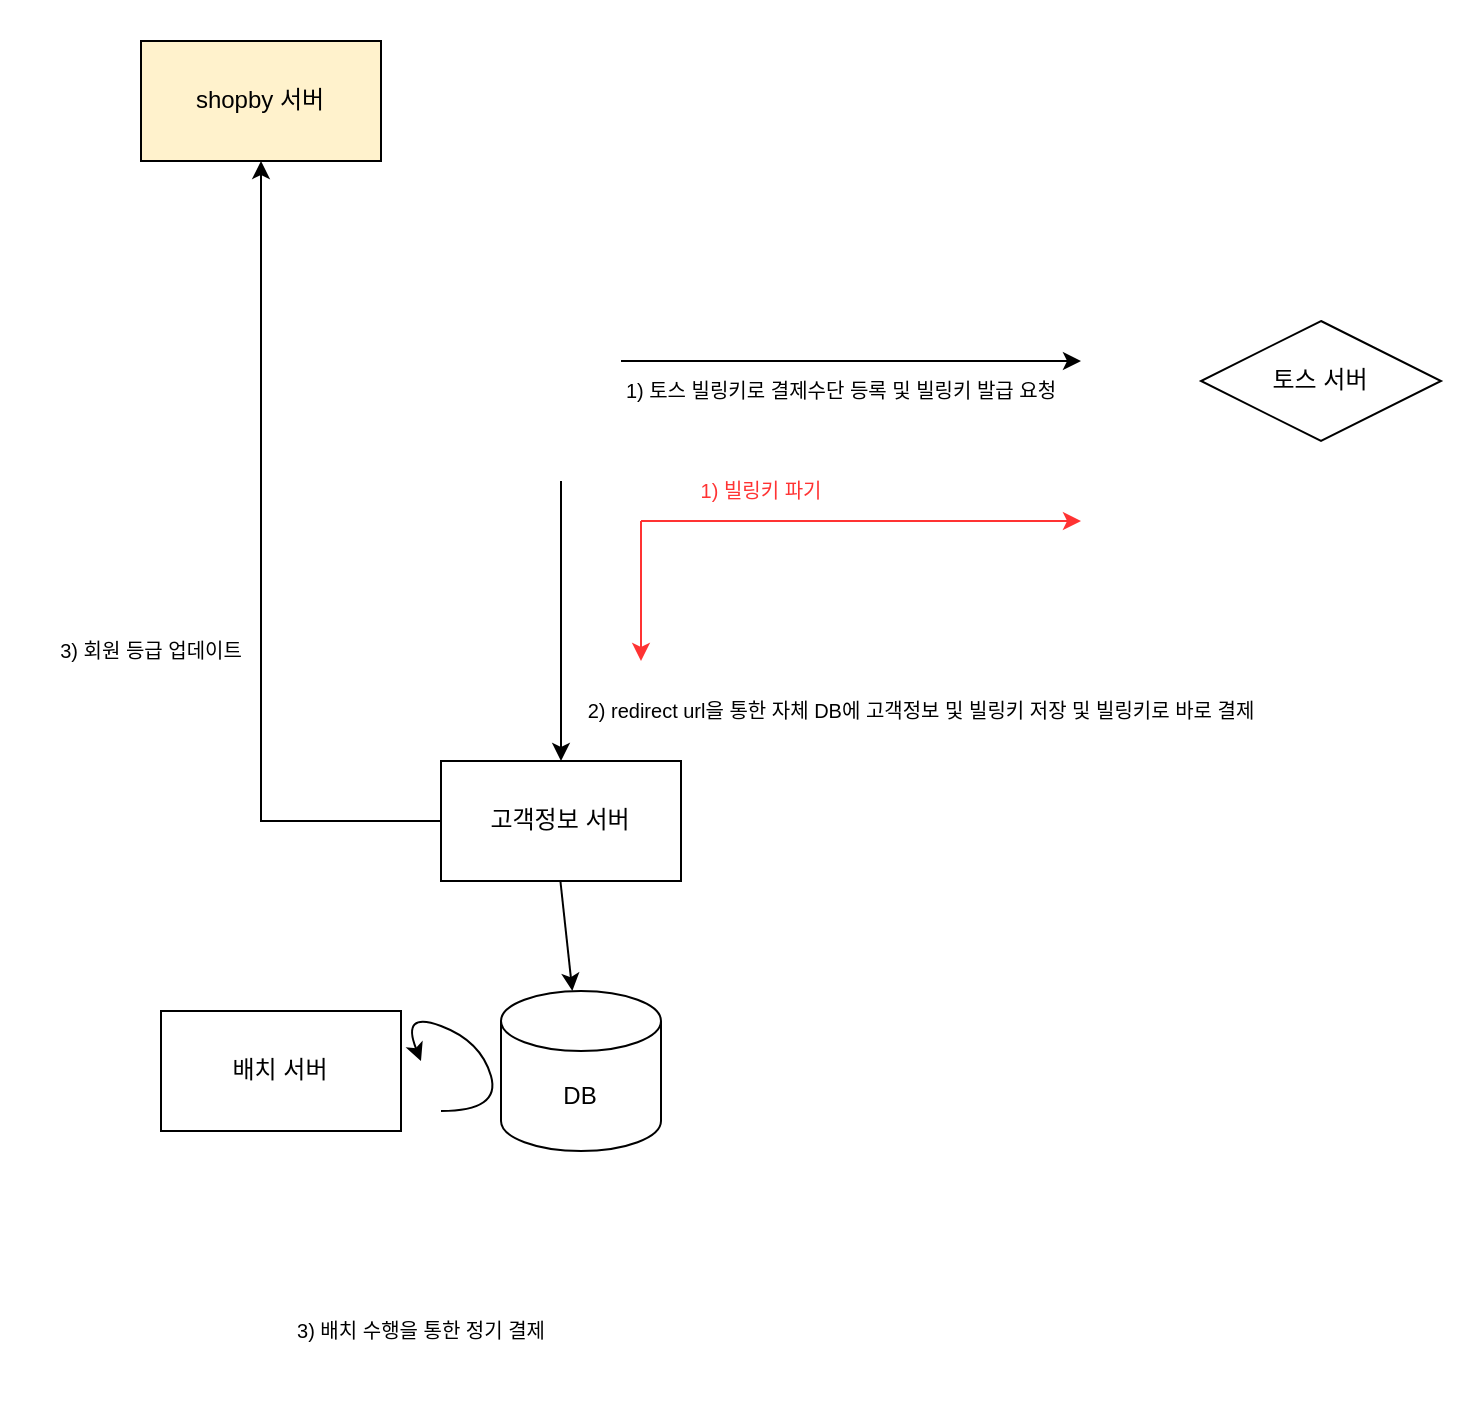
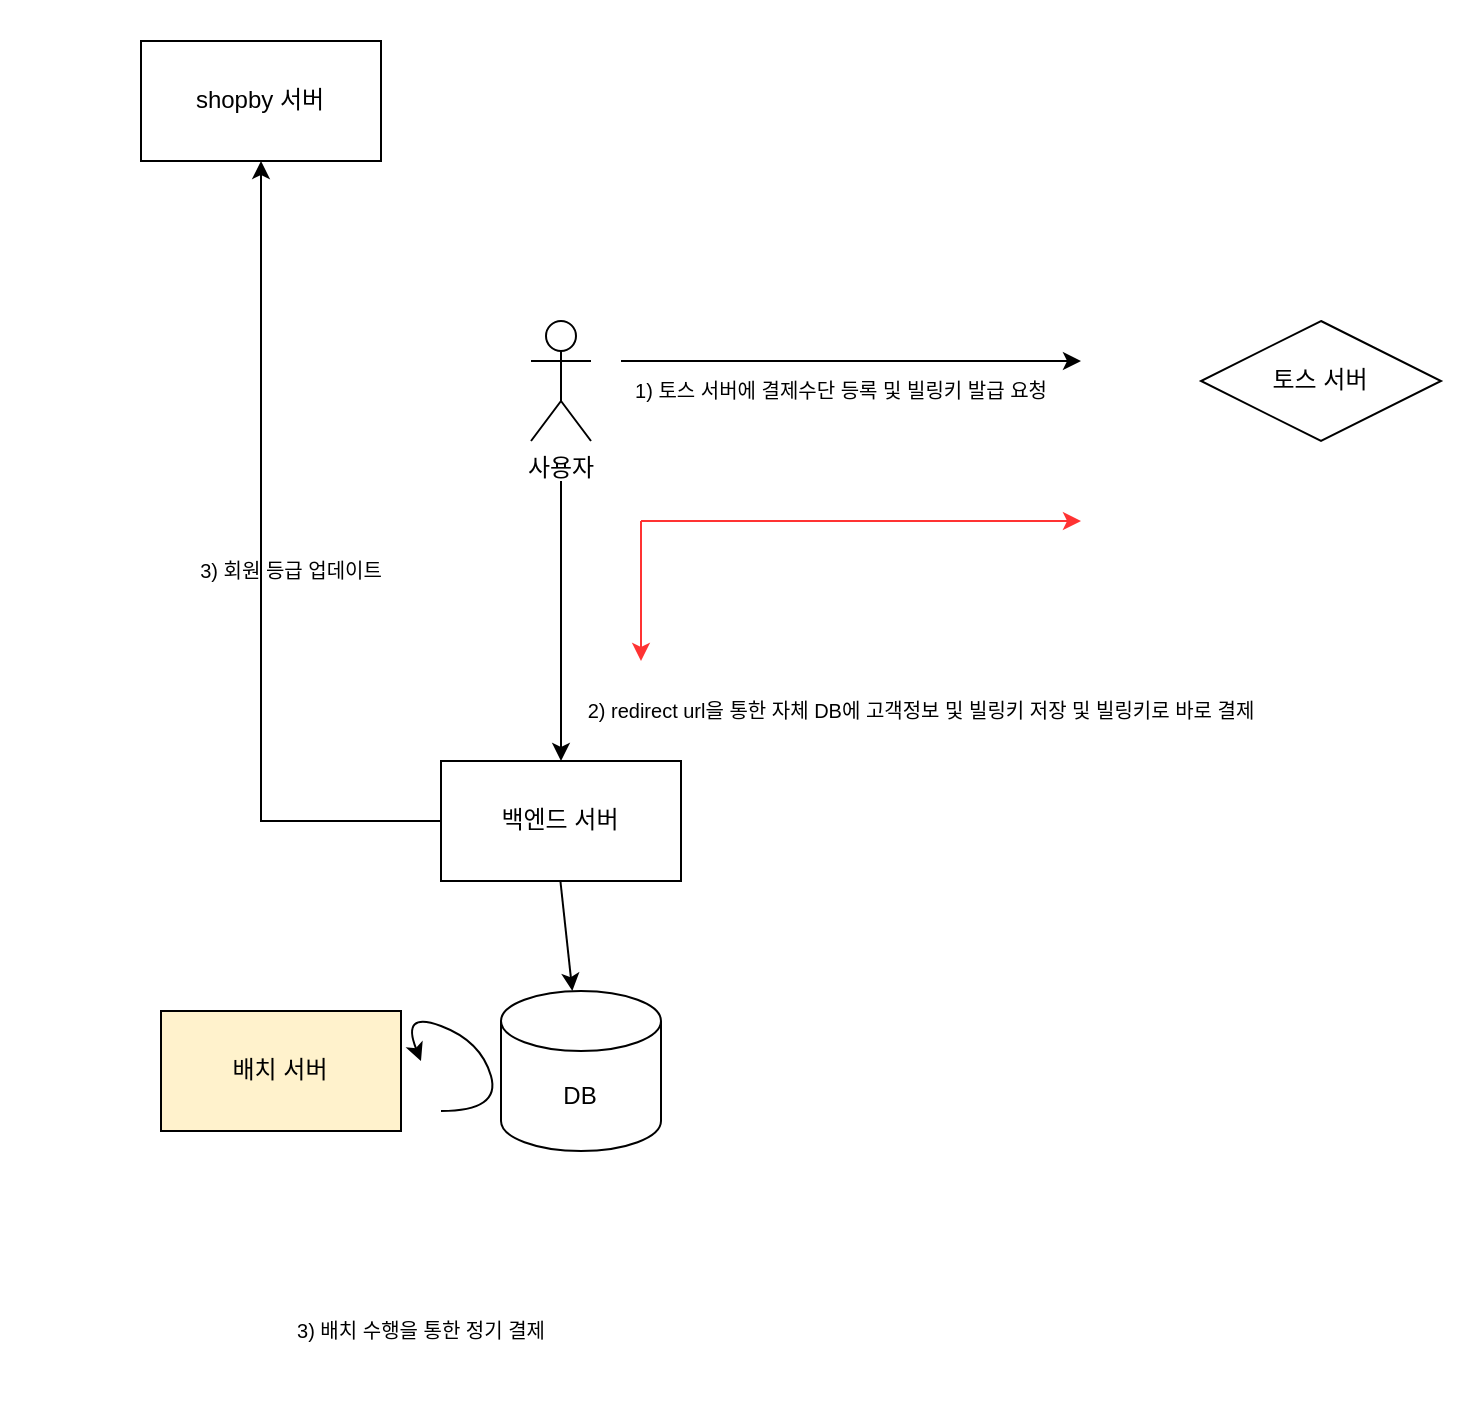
(261, 101) -> (261, 101)
none -> (561, 381)
(842, 391) -> (842, 391)
(761, 491) -> none
(151, 651) -> (291, 571)
(561, 821) -> (561, 821)
(281, 1071) -> (281, 1071)
